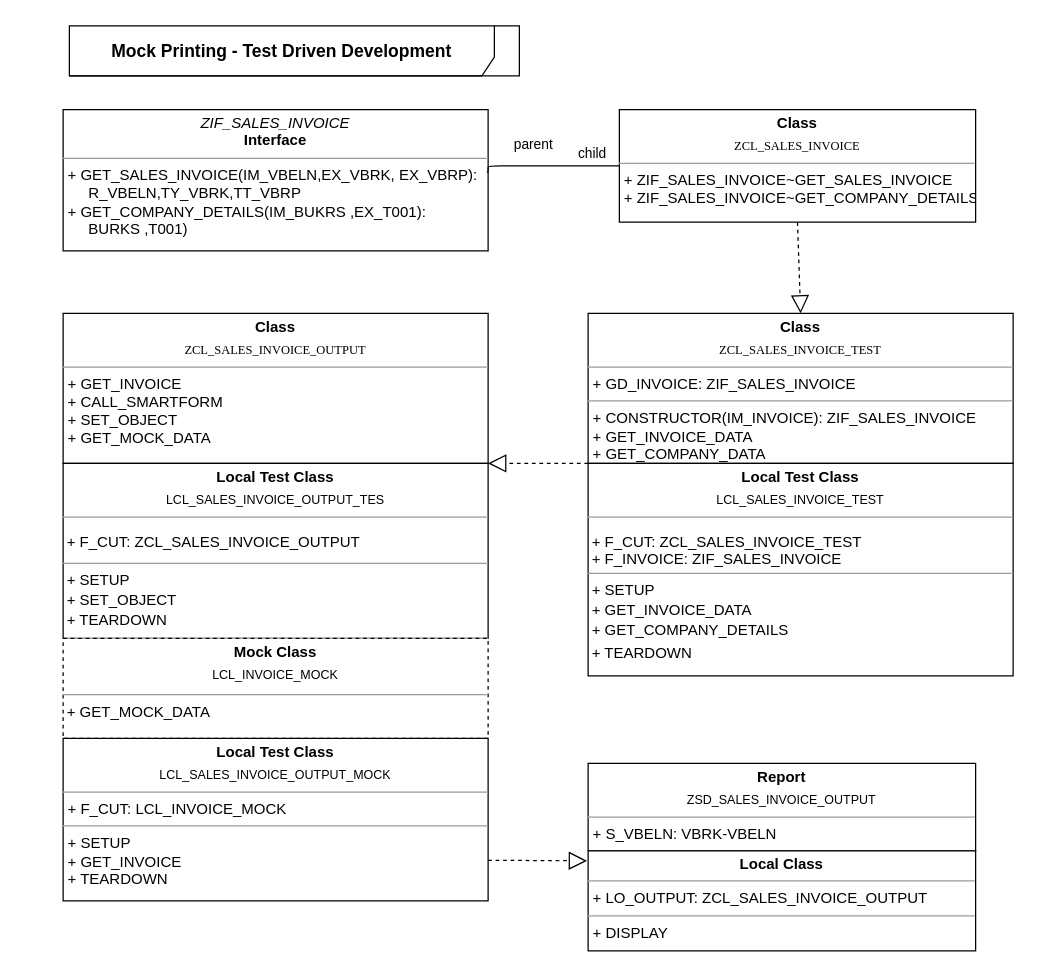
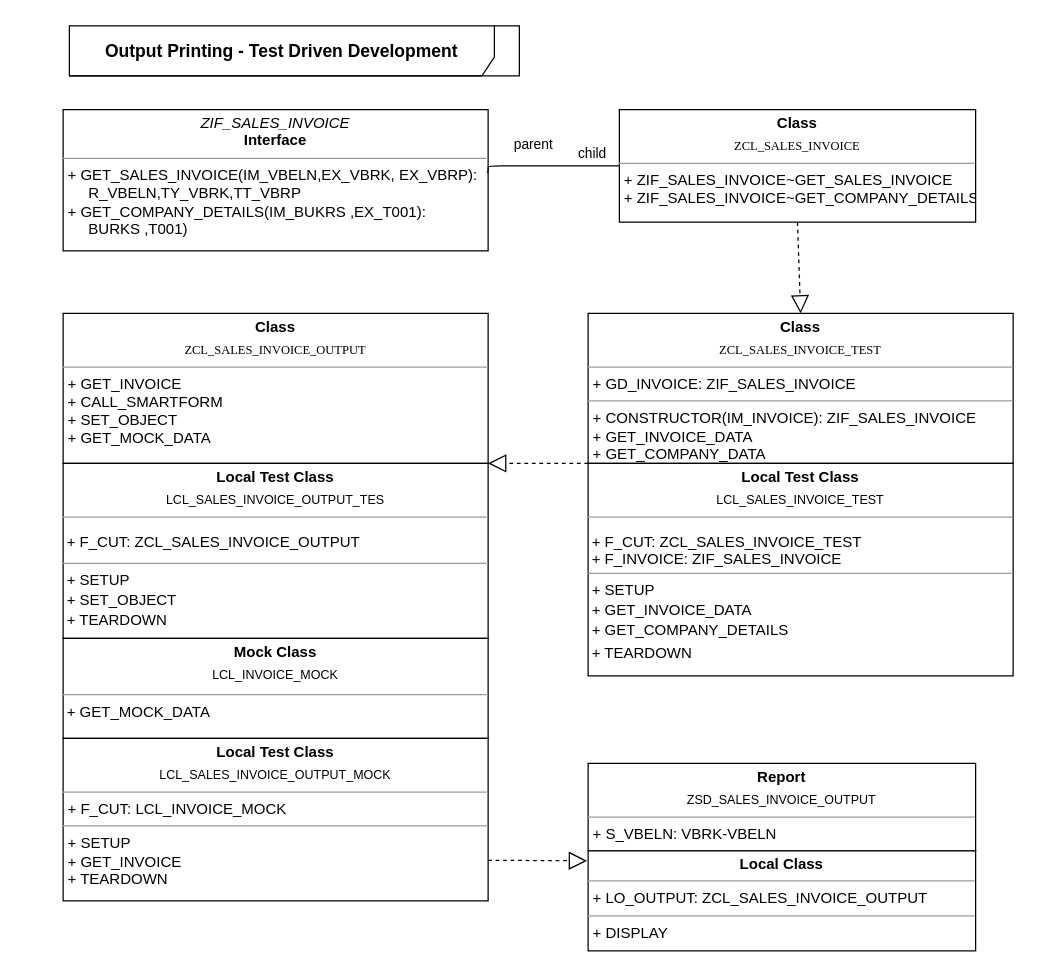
(282, 51) -> (282, 51)
(276, 688) -> (276, 688)
